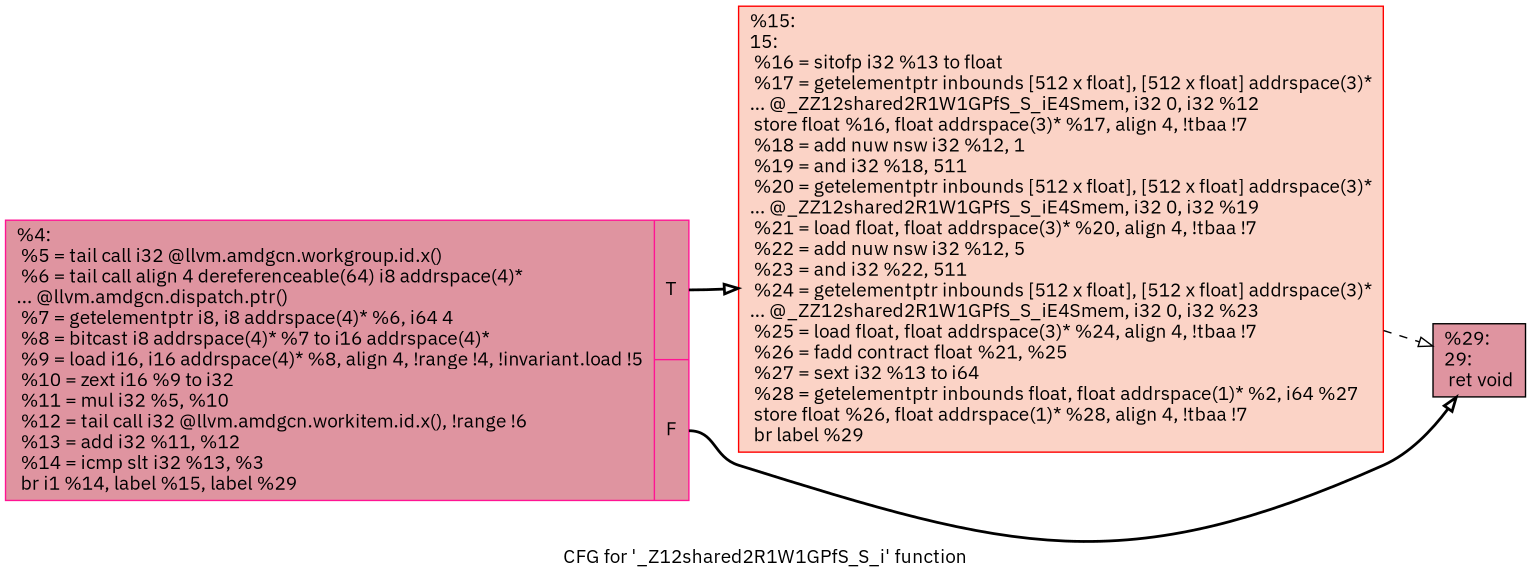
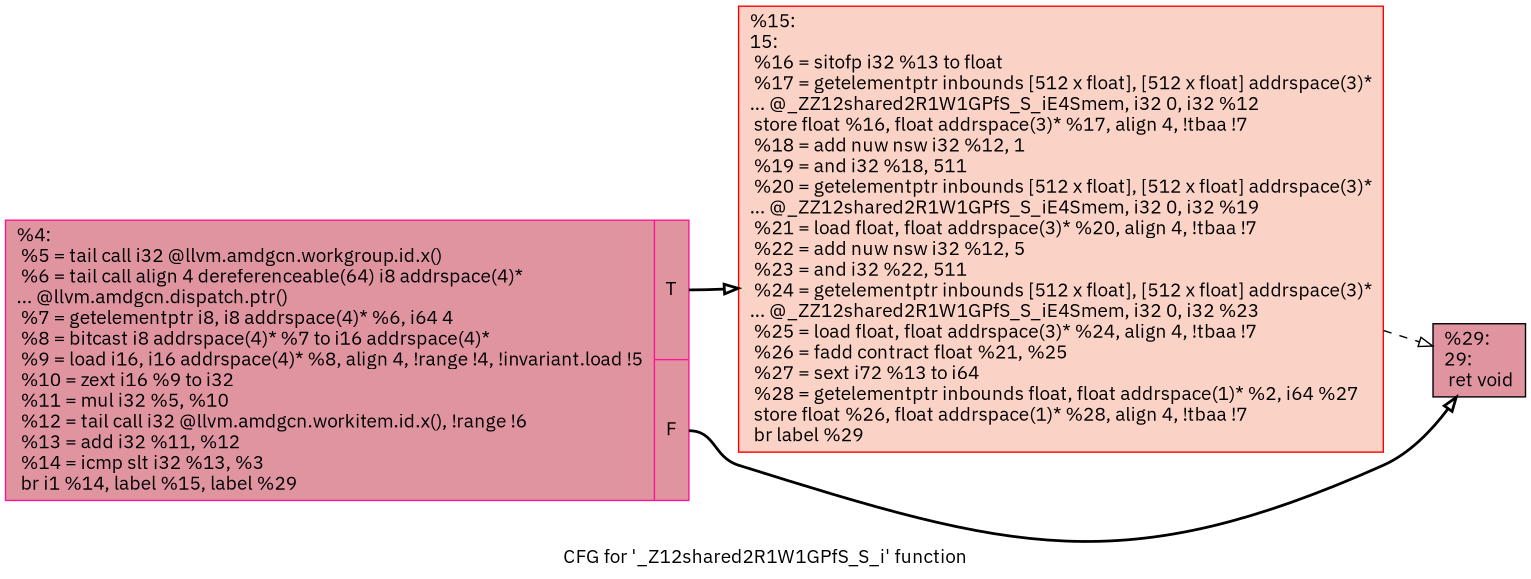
(865, 373) -> (865, 373)
